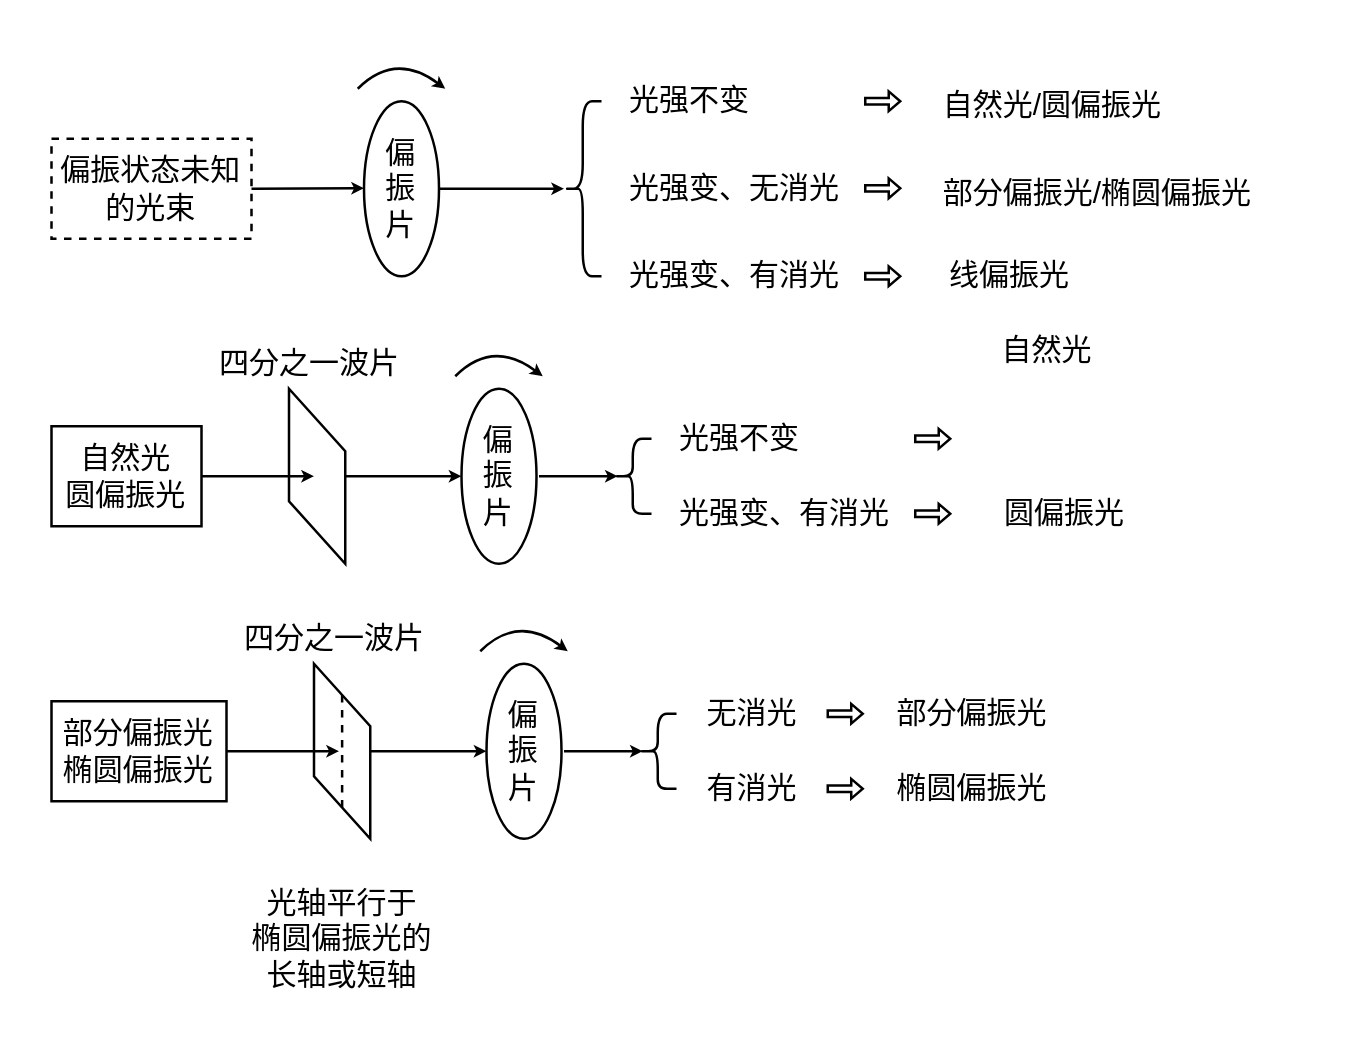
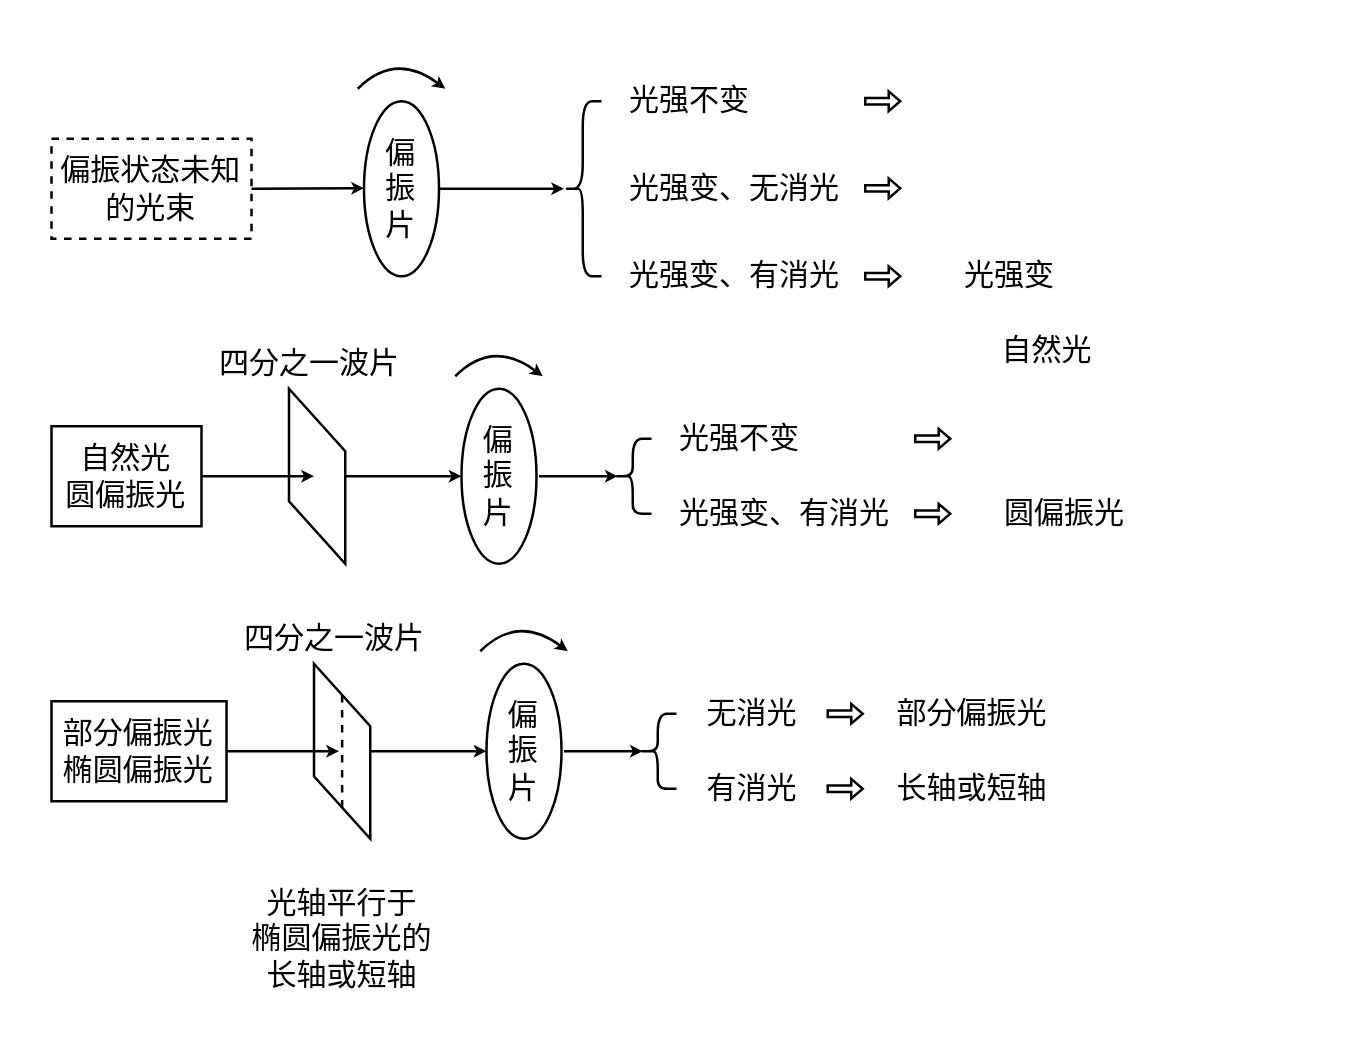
(1083, 101) -> none
(1126, 189) -> none
(1010, 276) -> (1010, 276)
(973, 789) -> (973, 789)
